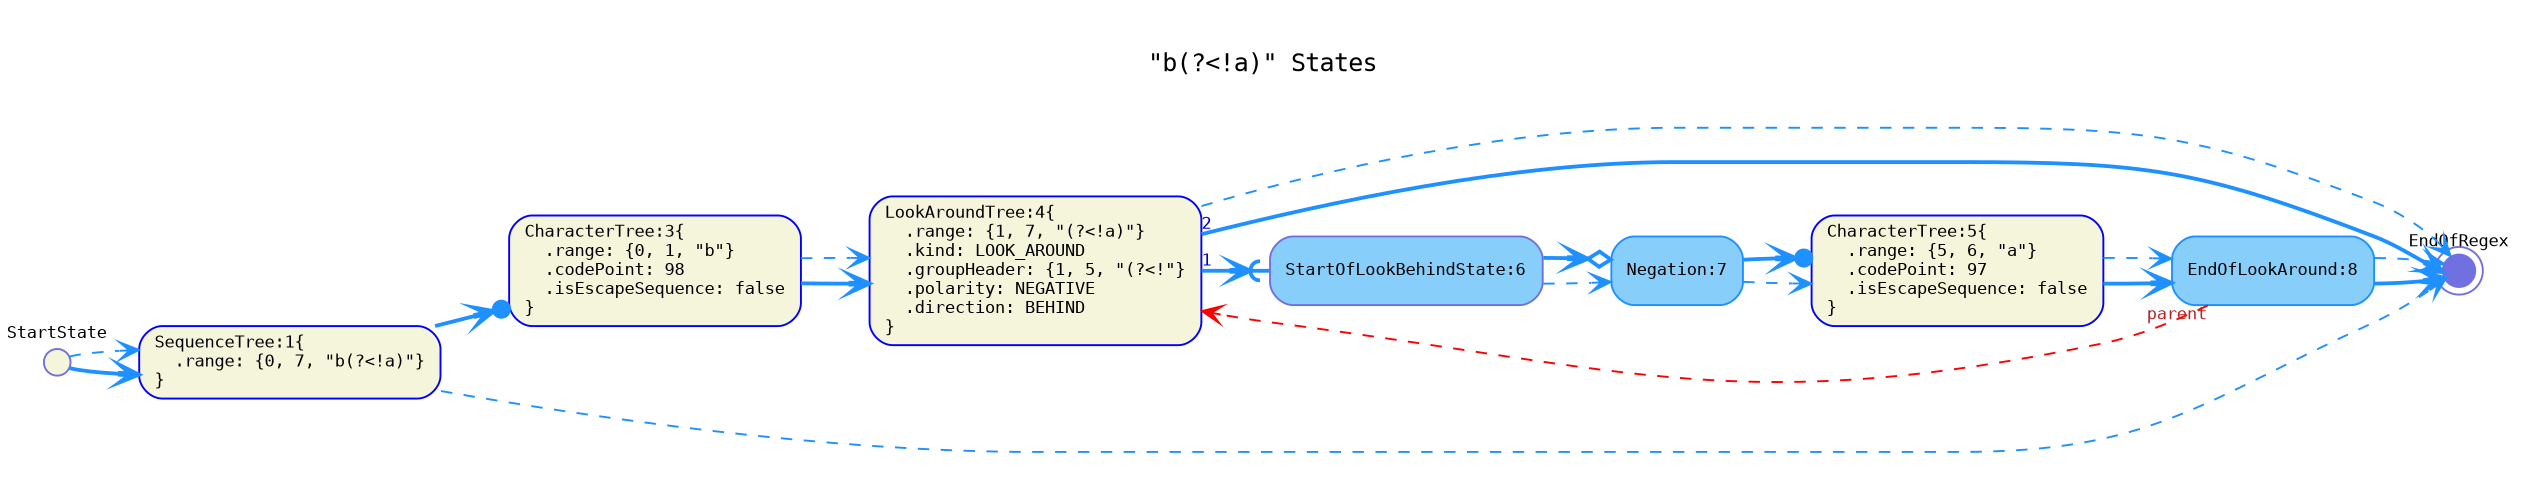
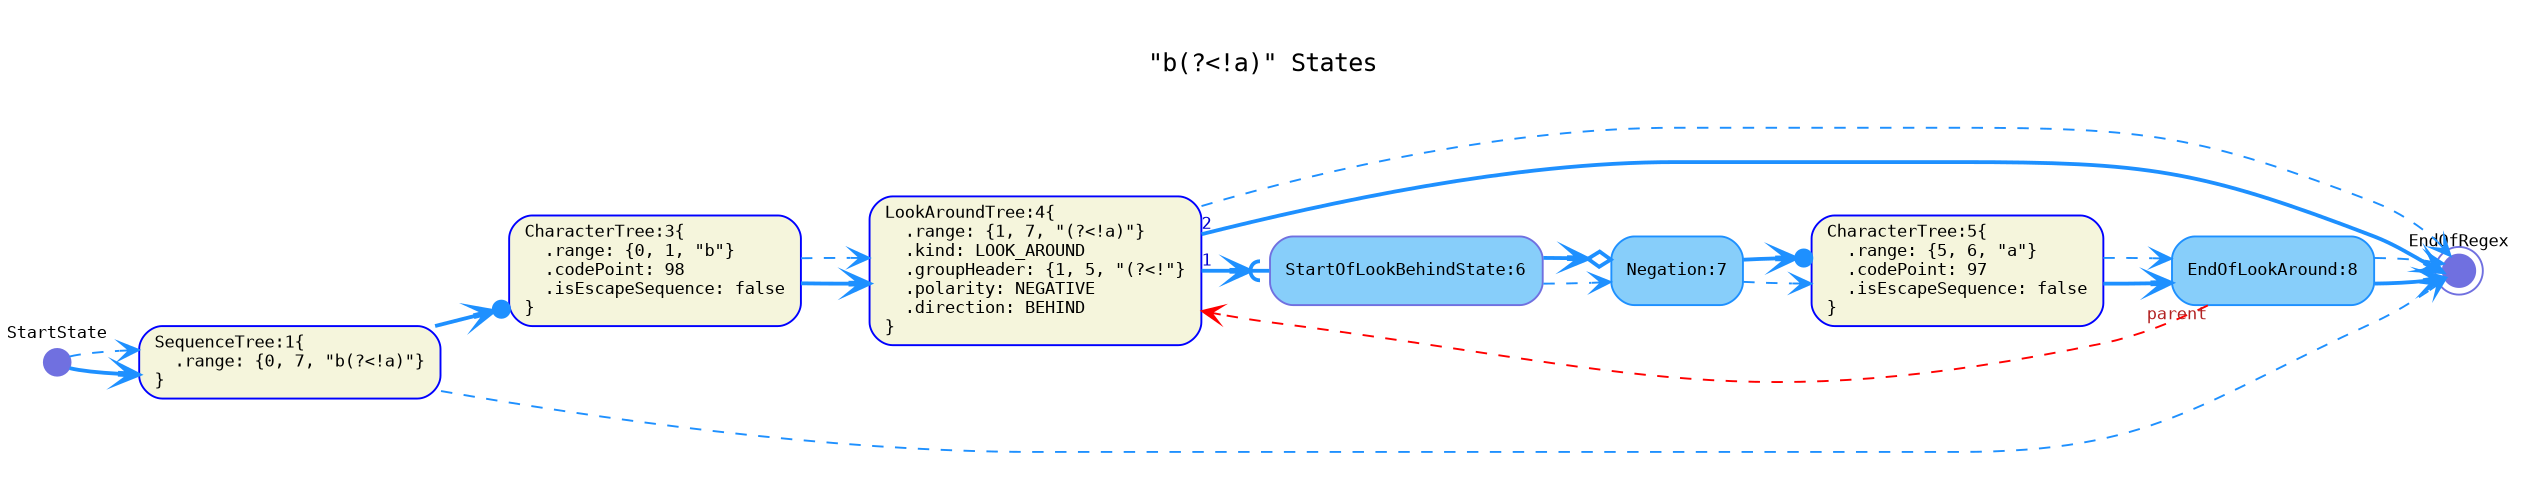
(57, 362) -> (57, 362)
